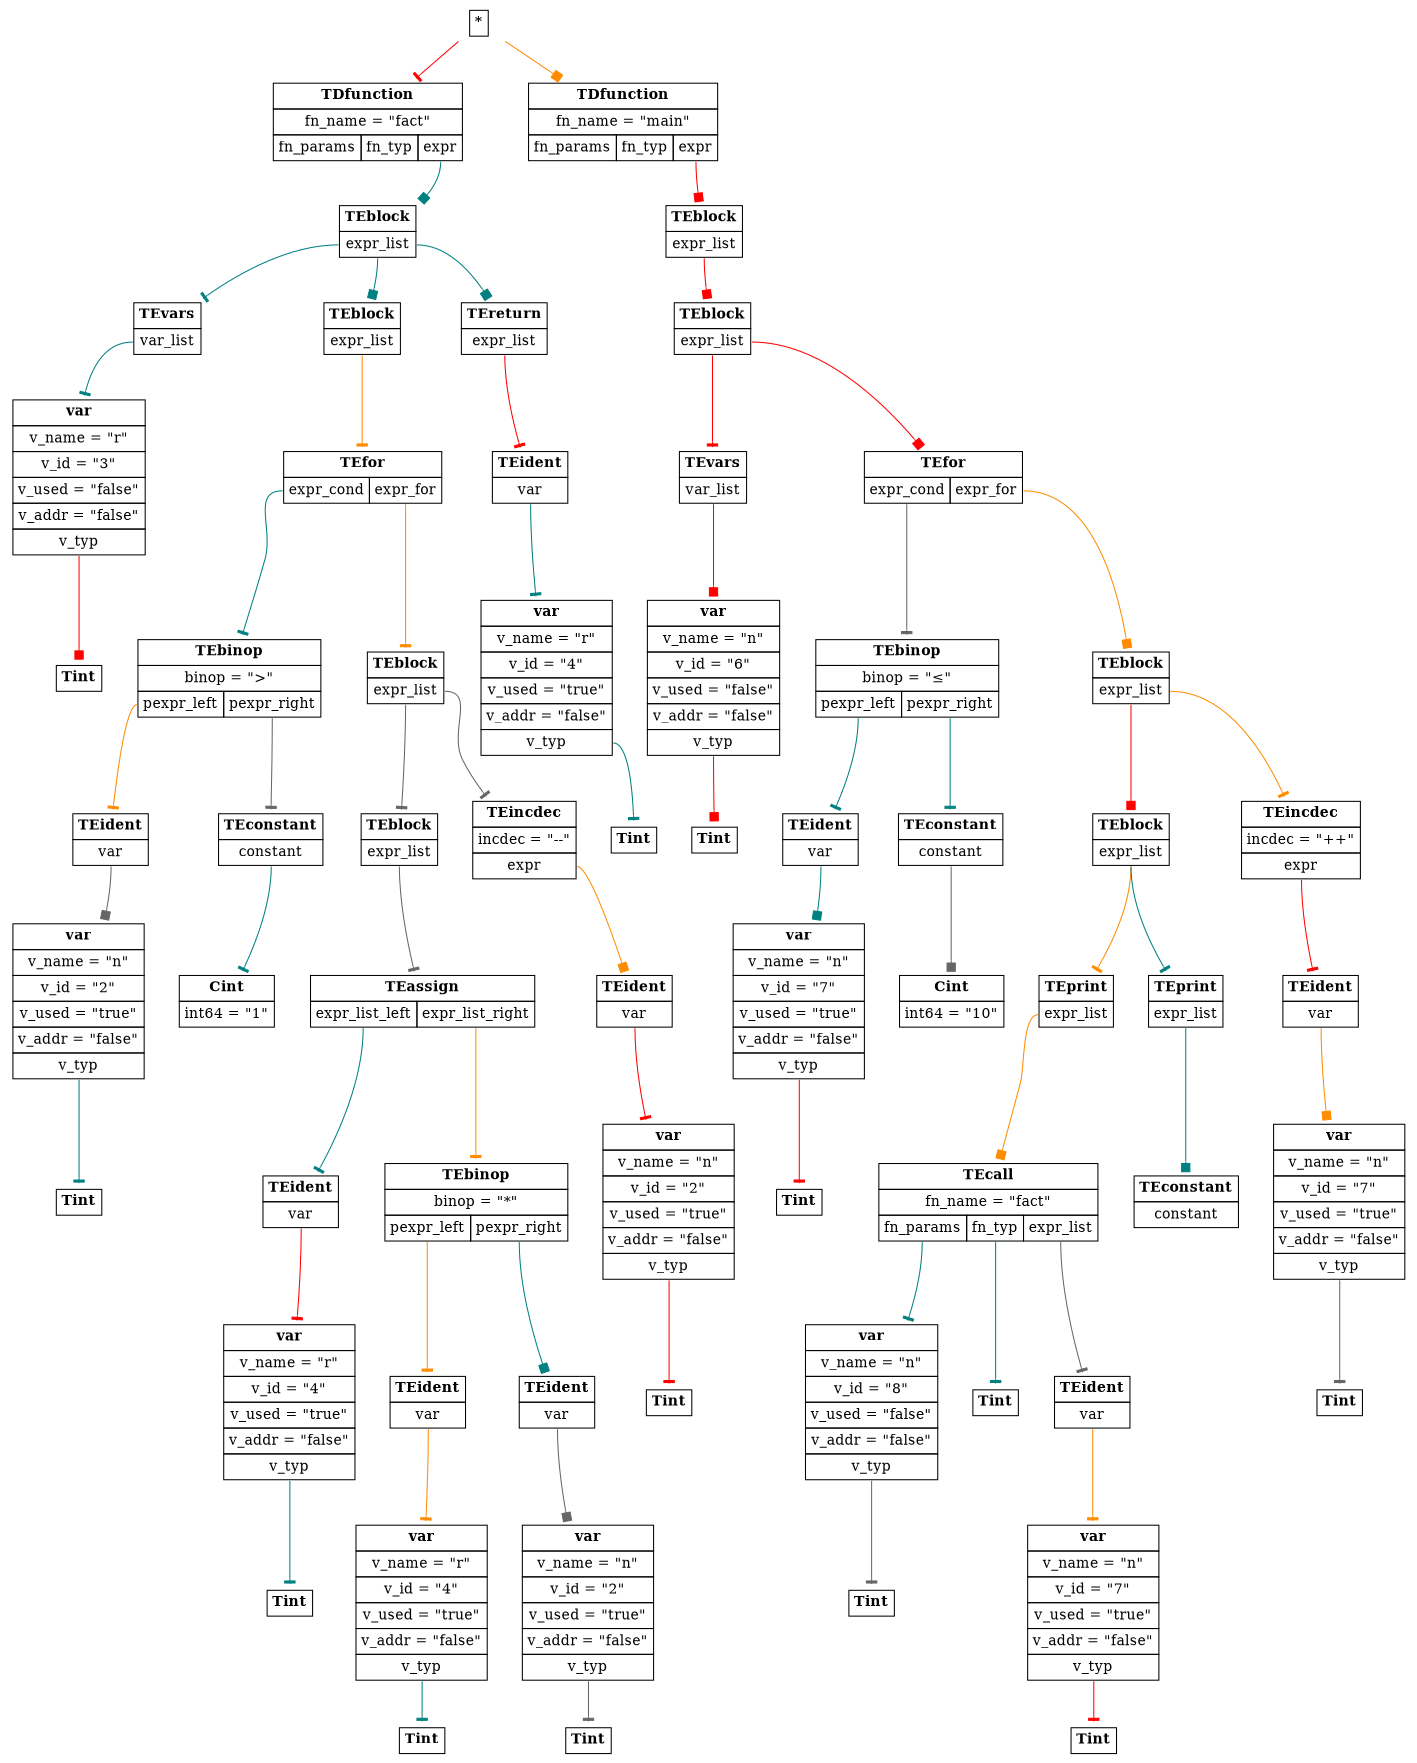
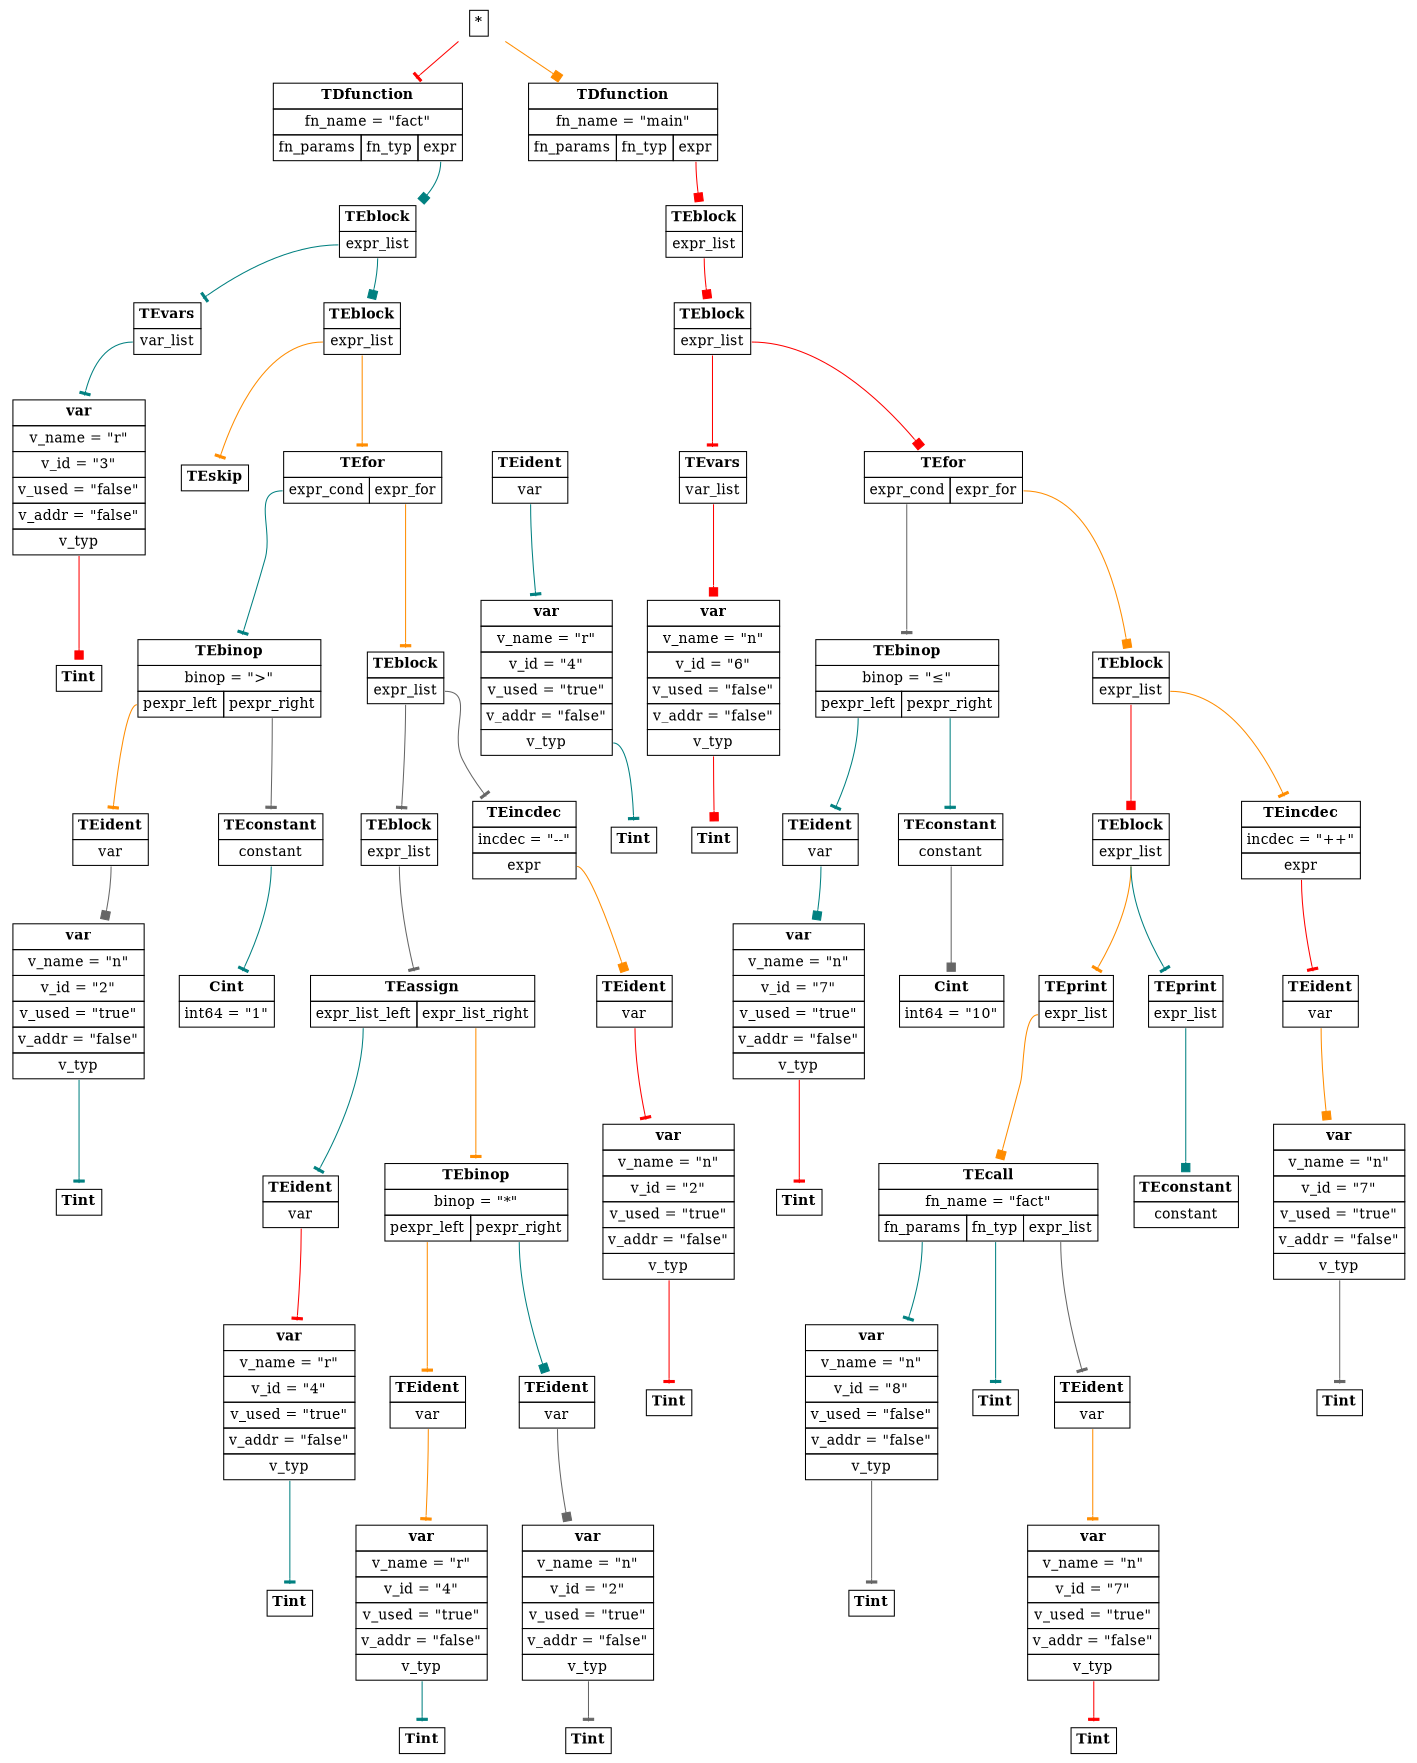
(504, 329) -> none
none -> (214, 477)
